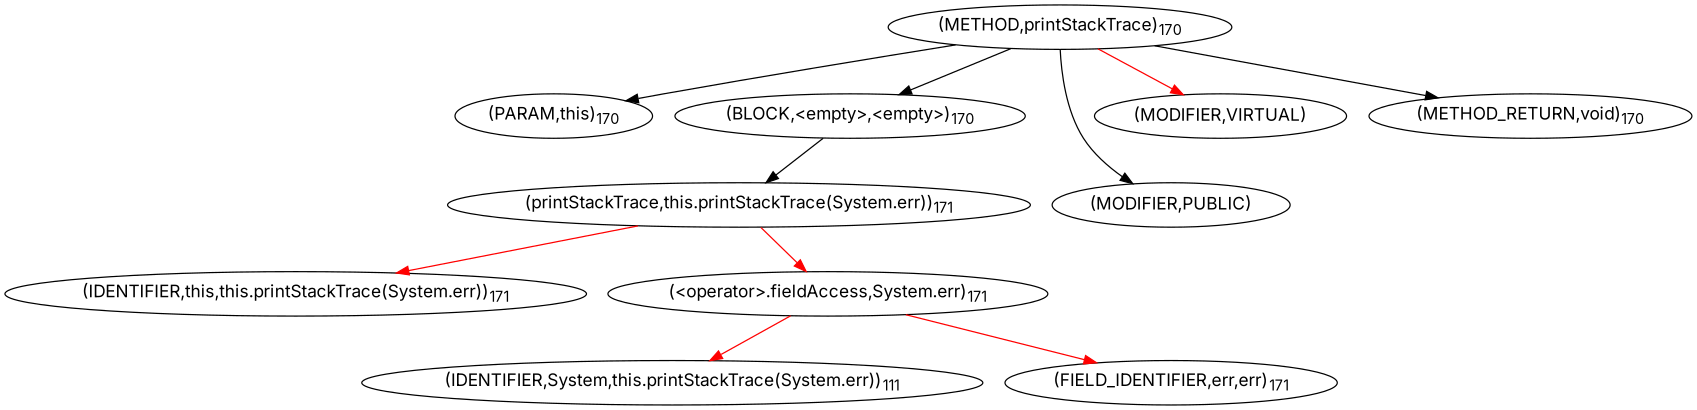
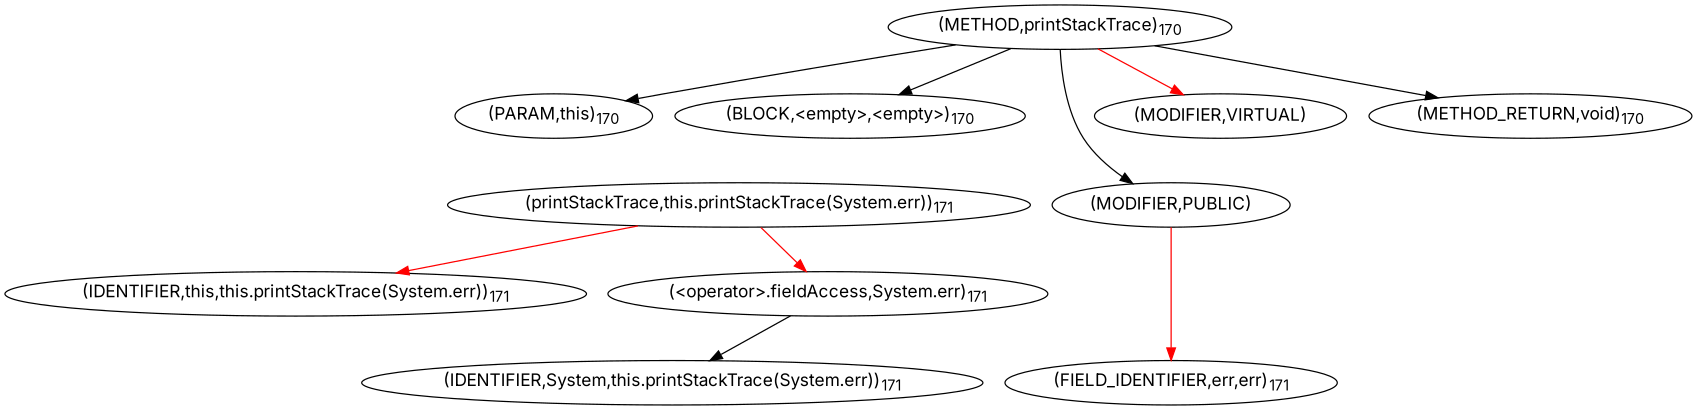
(800, 157) -> none
(756, 335) -> (756, 335)
(995, 337) -> (1171, 288)
(891, 381) -> (891, 381)
